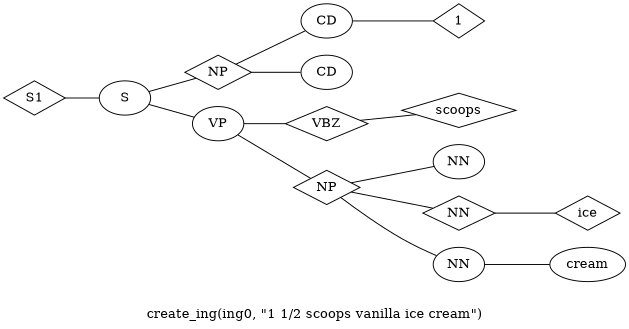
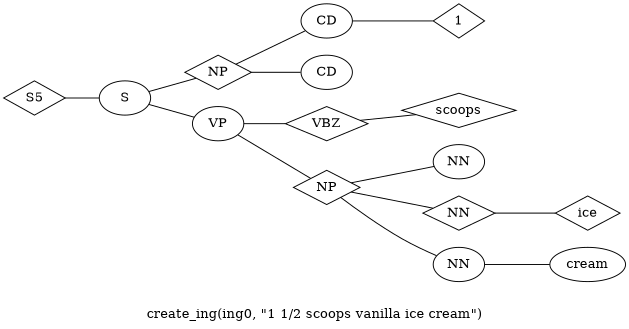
(34, 98) -> (34, 98)
